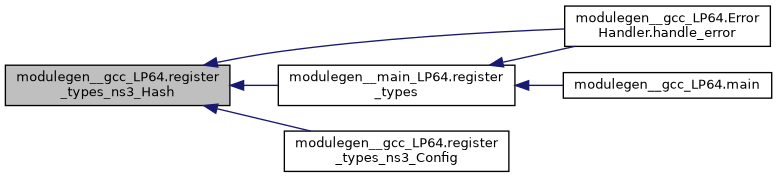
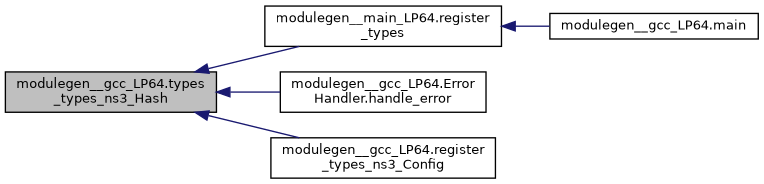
(539, 54) -> none
(118, 85) -> (111, 92)
